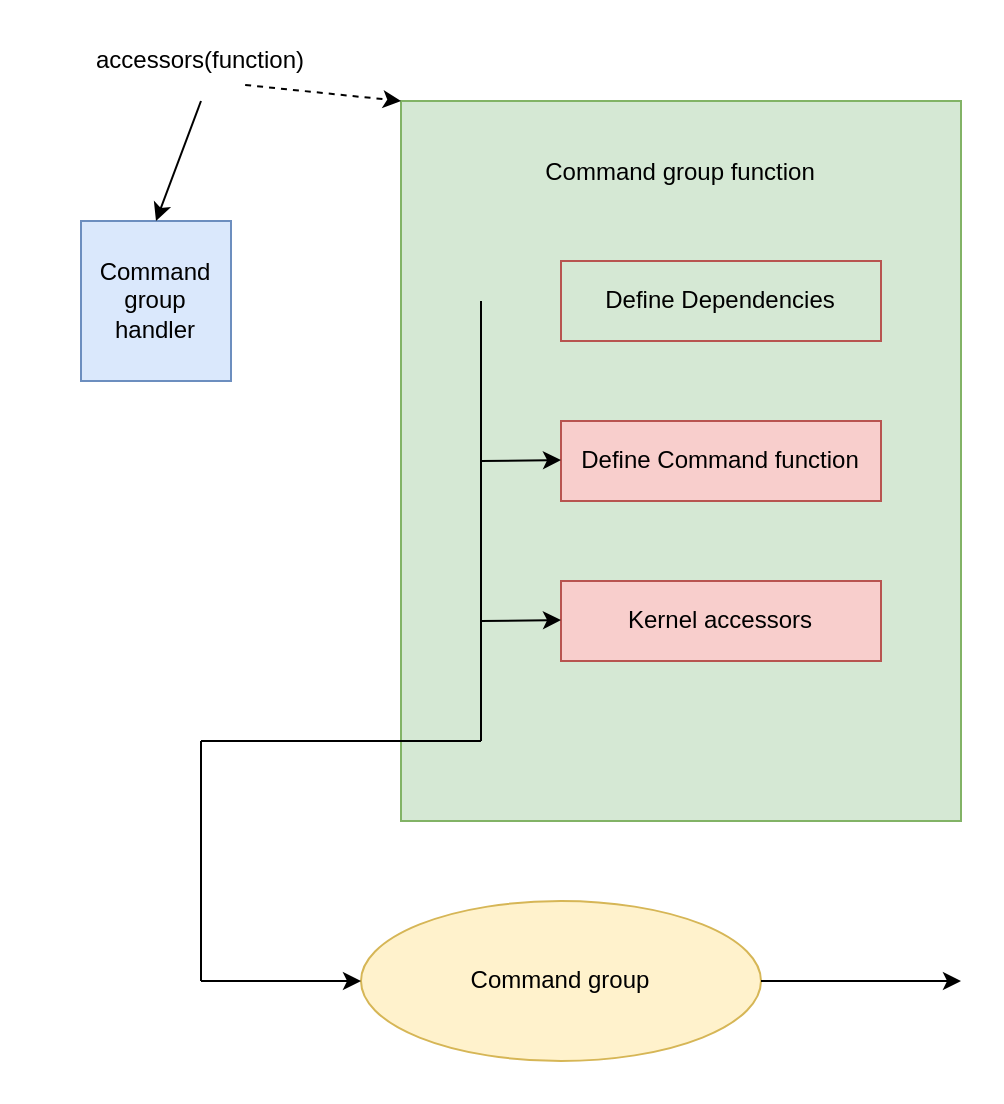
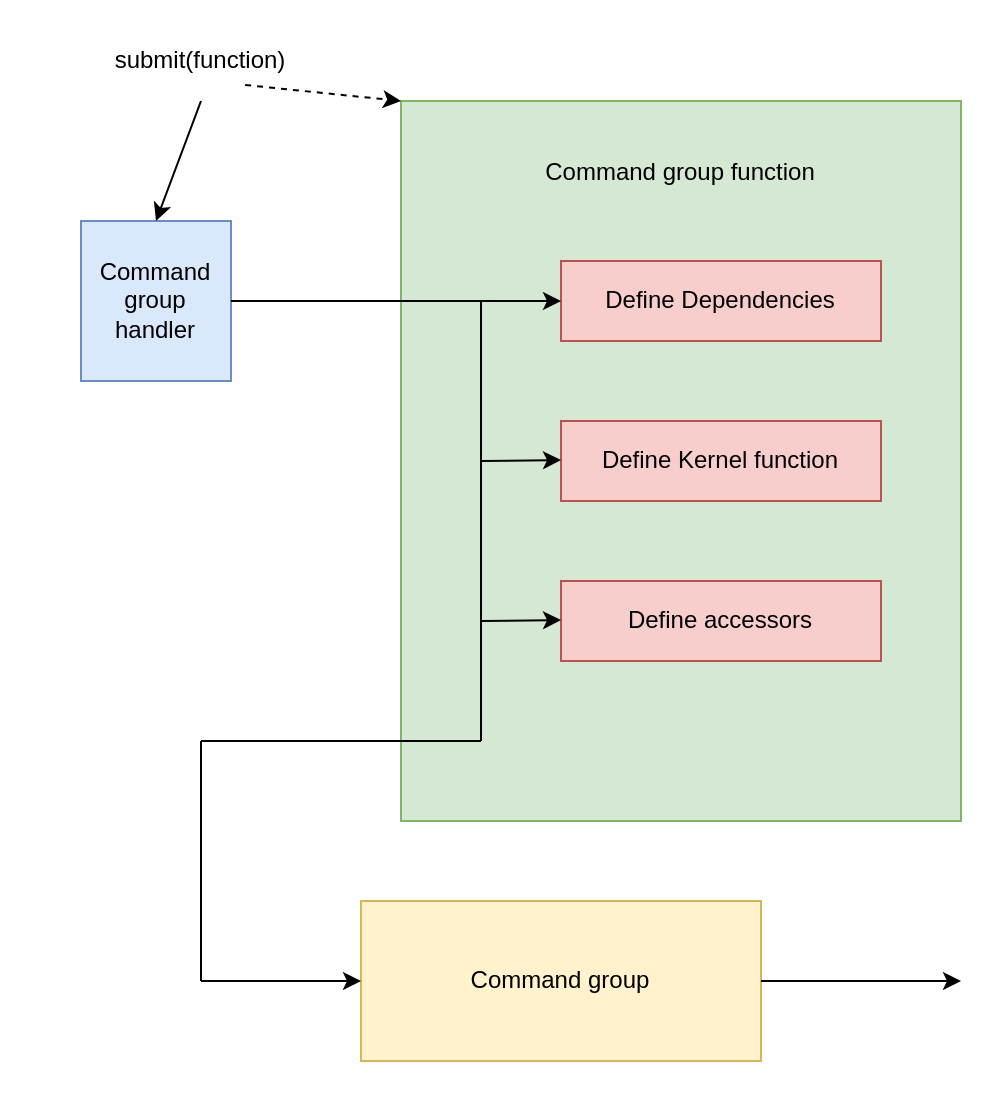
(201, 61) -> (201, 61)
none -> (389, 301)
(721, 301) -> (721, 301)
(721, 461) -> (721, 461)
(721, 621) -> (721, 621)
(561, 981) -> (561, 981)
